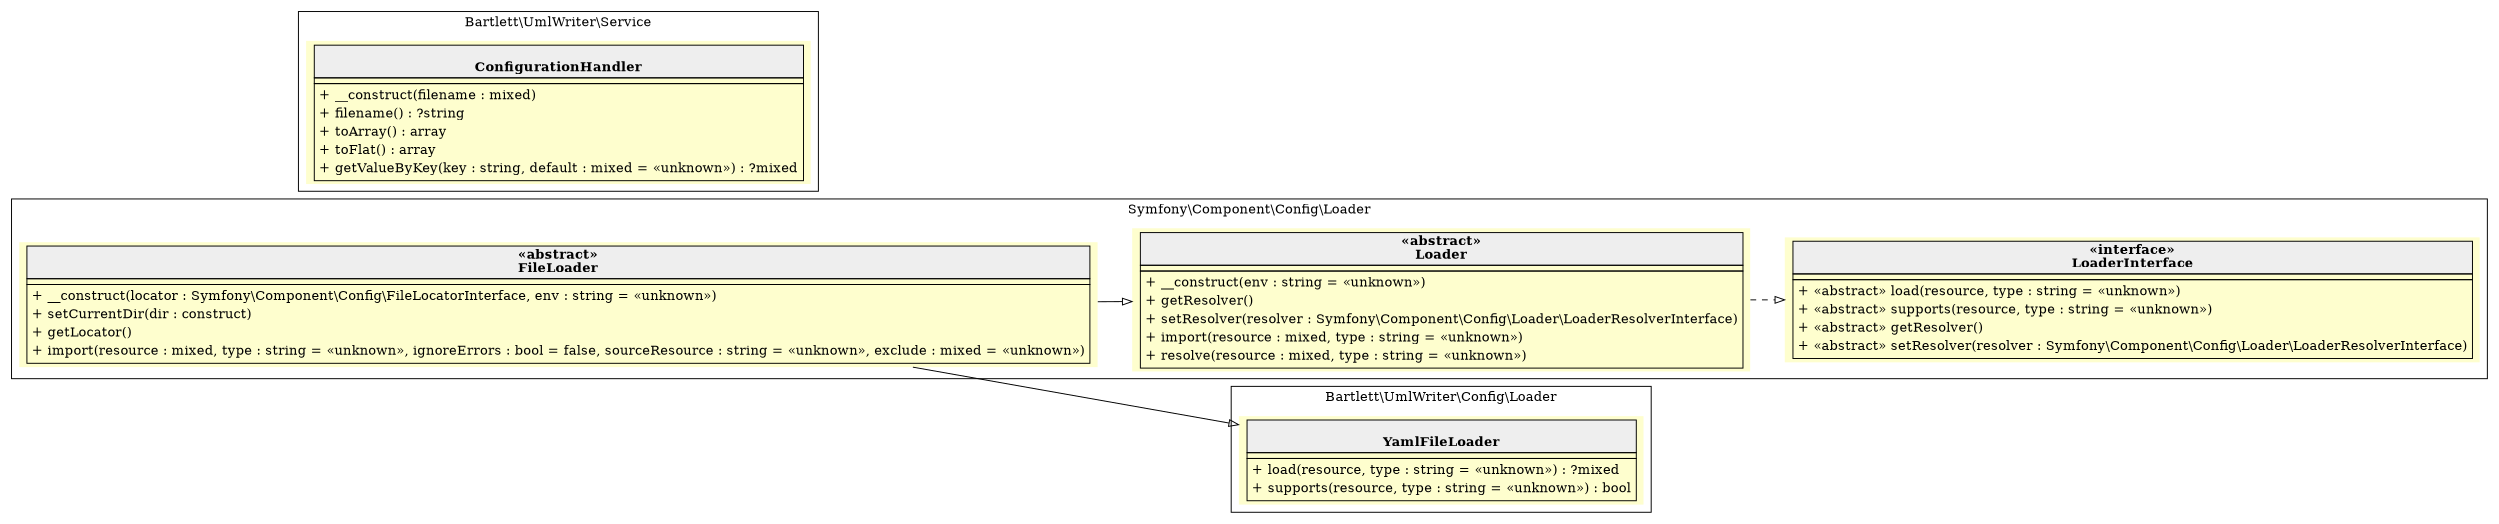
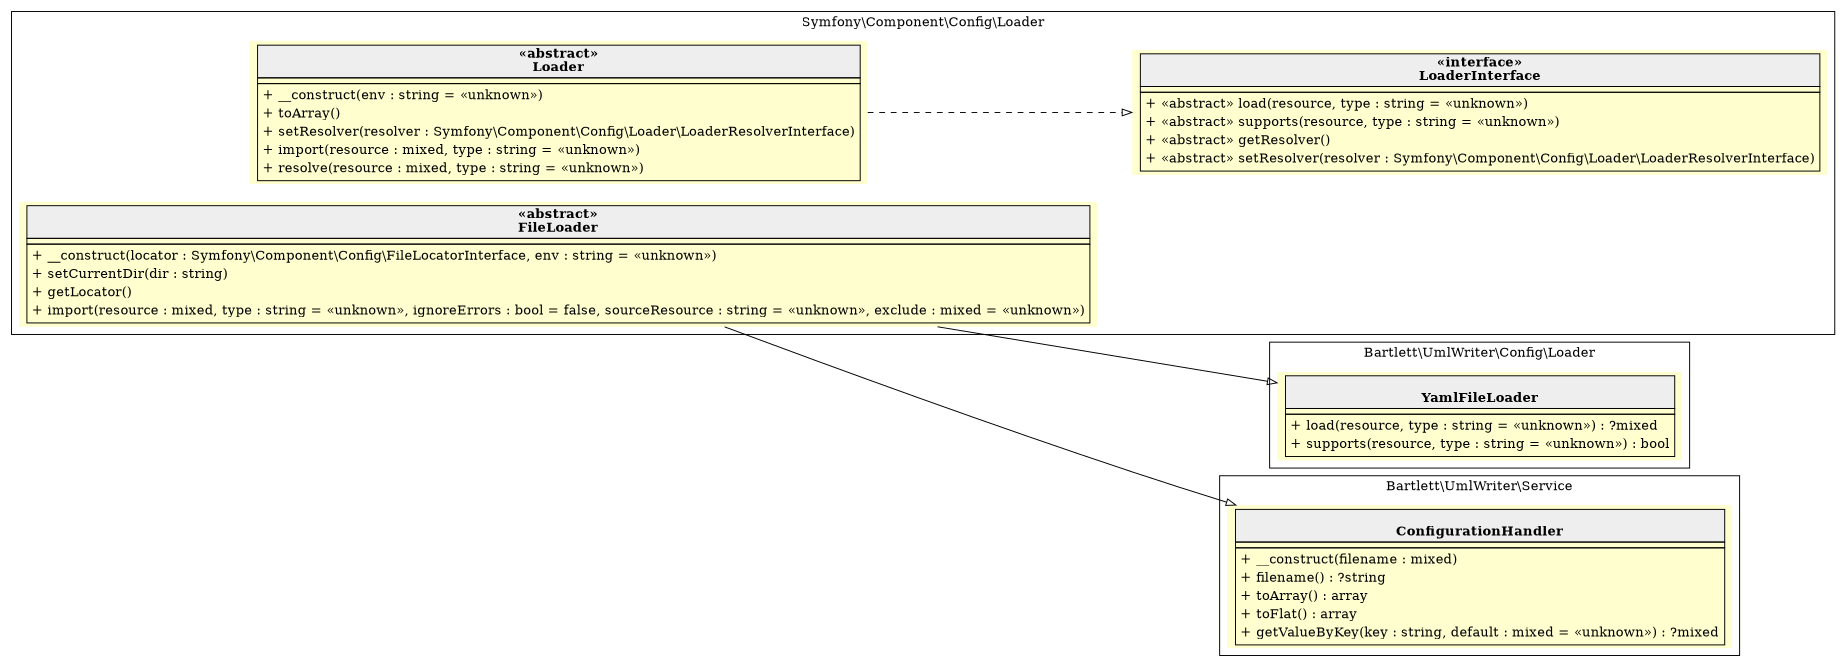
(1199, 301) -> (302, 113)
(1110, 302) -> (974, 418)
(142, 314) -> (130, 274)
